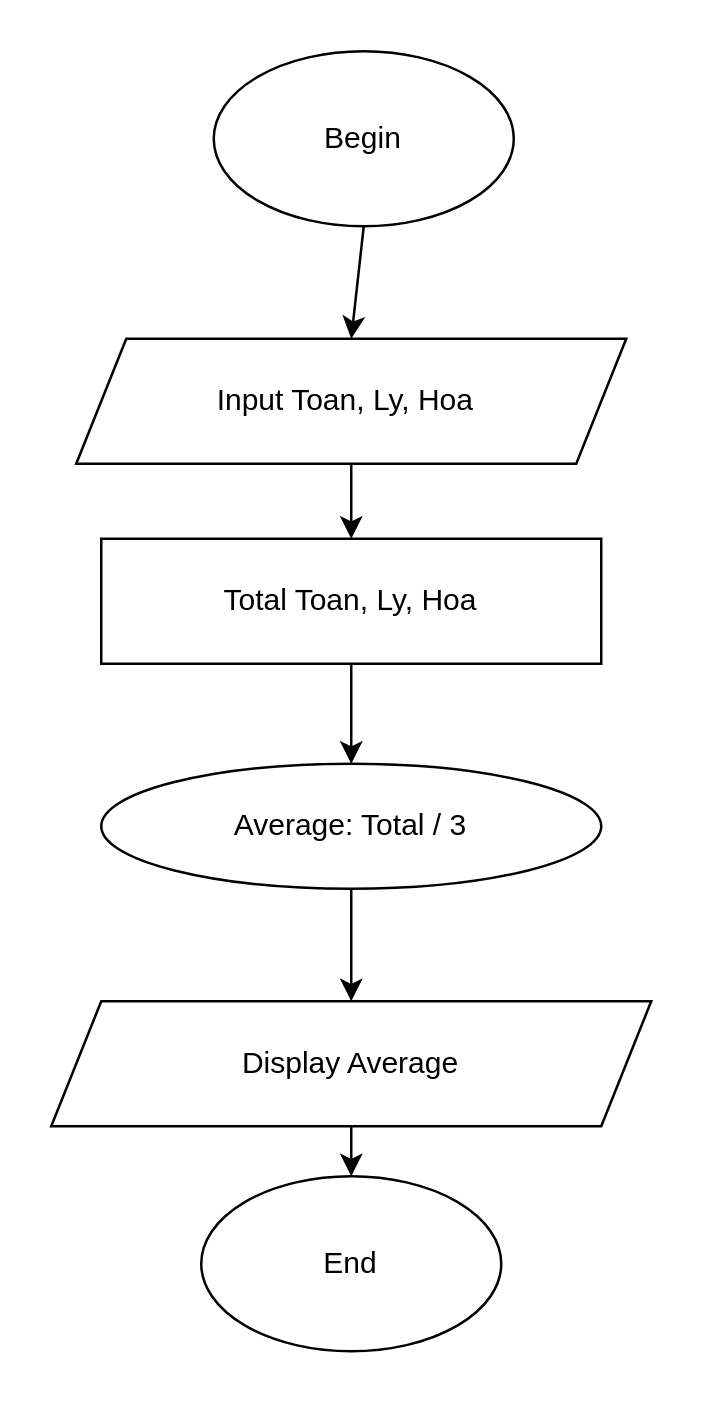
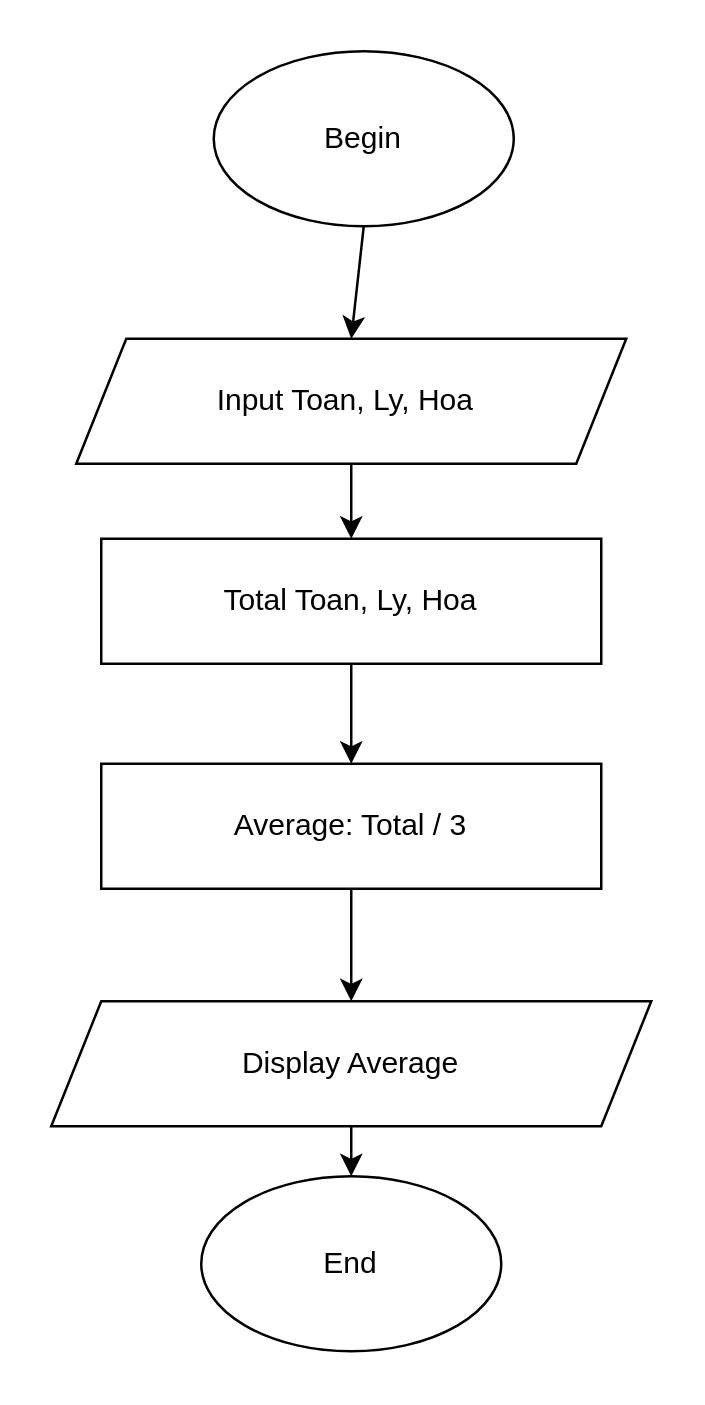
(351, 826) -> (351, 826)
